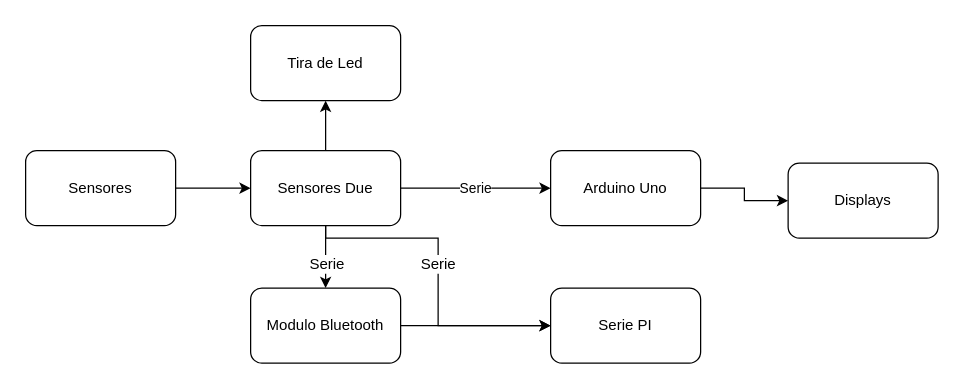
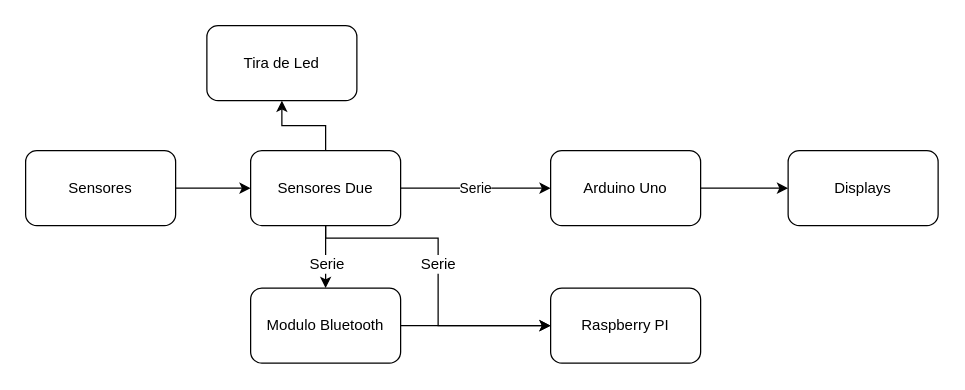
(326, 63) -> (282, 63)
(863, 201) -> (863, 188)
(626, 326) -> (626, 326)
